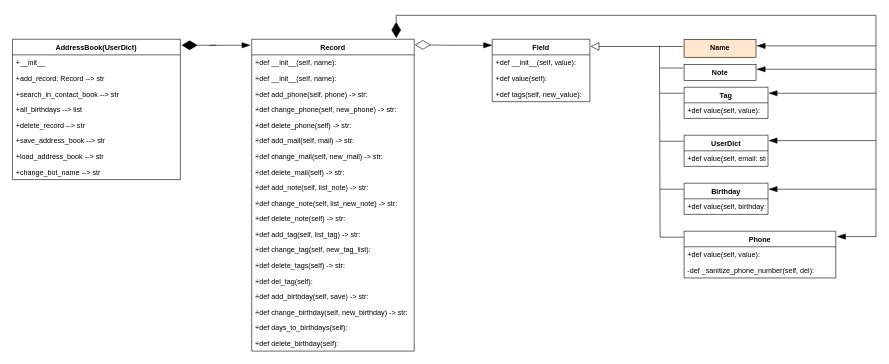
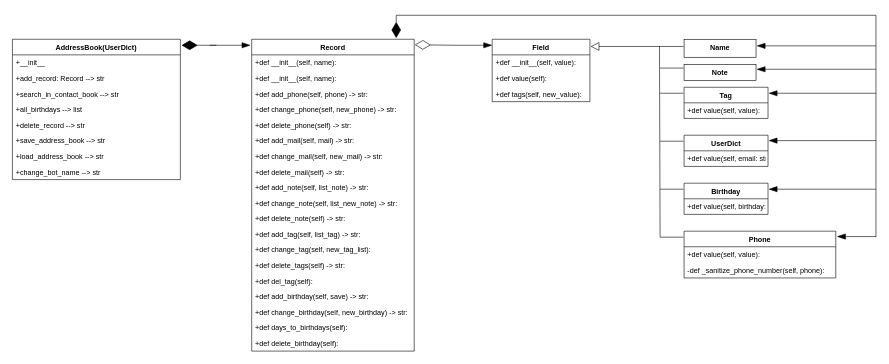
(720, 48) -> (720, 48)
(759, 271) -> (764, 271)
